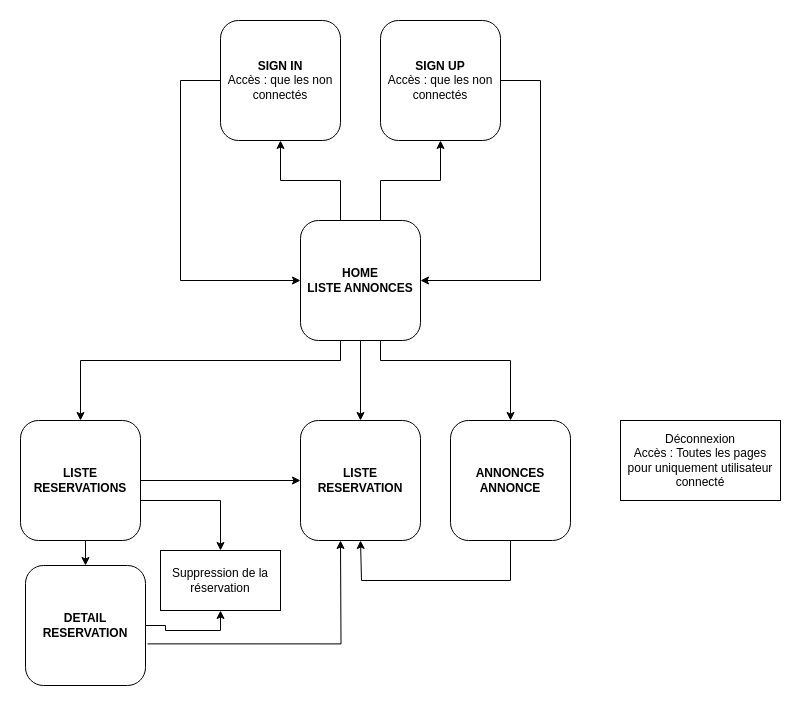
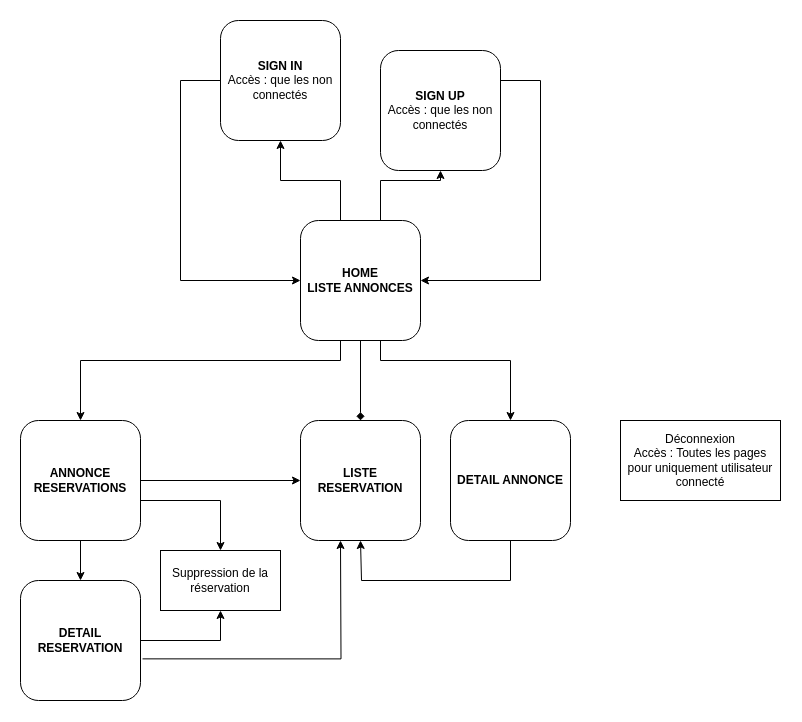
(441, 81) -> (441, 111)
(361, 412) -> (361, 412)
(81, 481) -> (81, 481)
(511, 481) -> (511, 481)
(86, 626) -> (81, 641)
